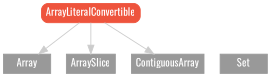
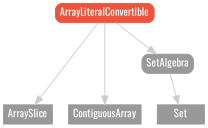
(27, 64) -> none
none -> (168, 64)
